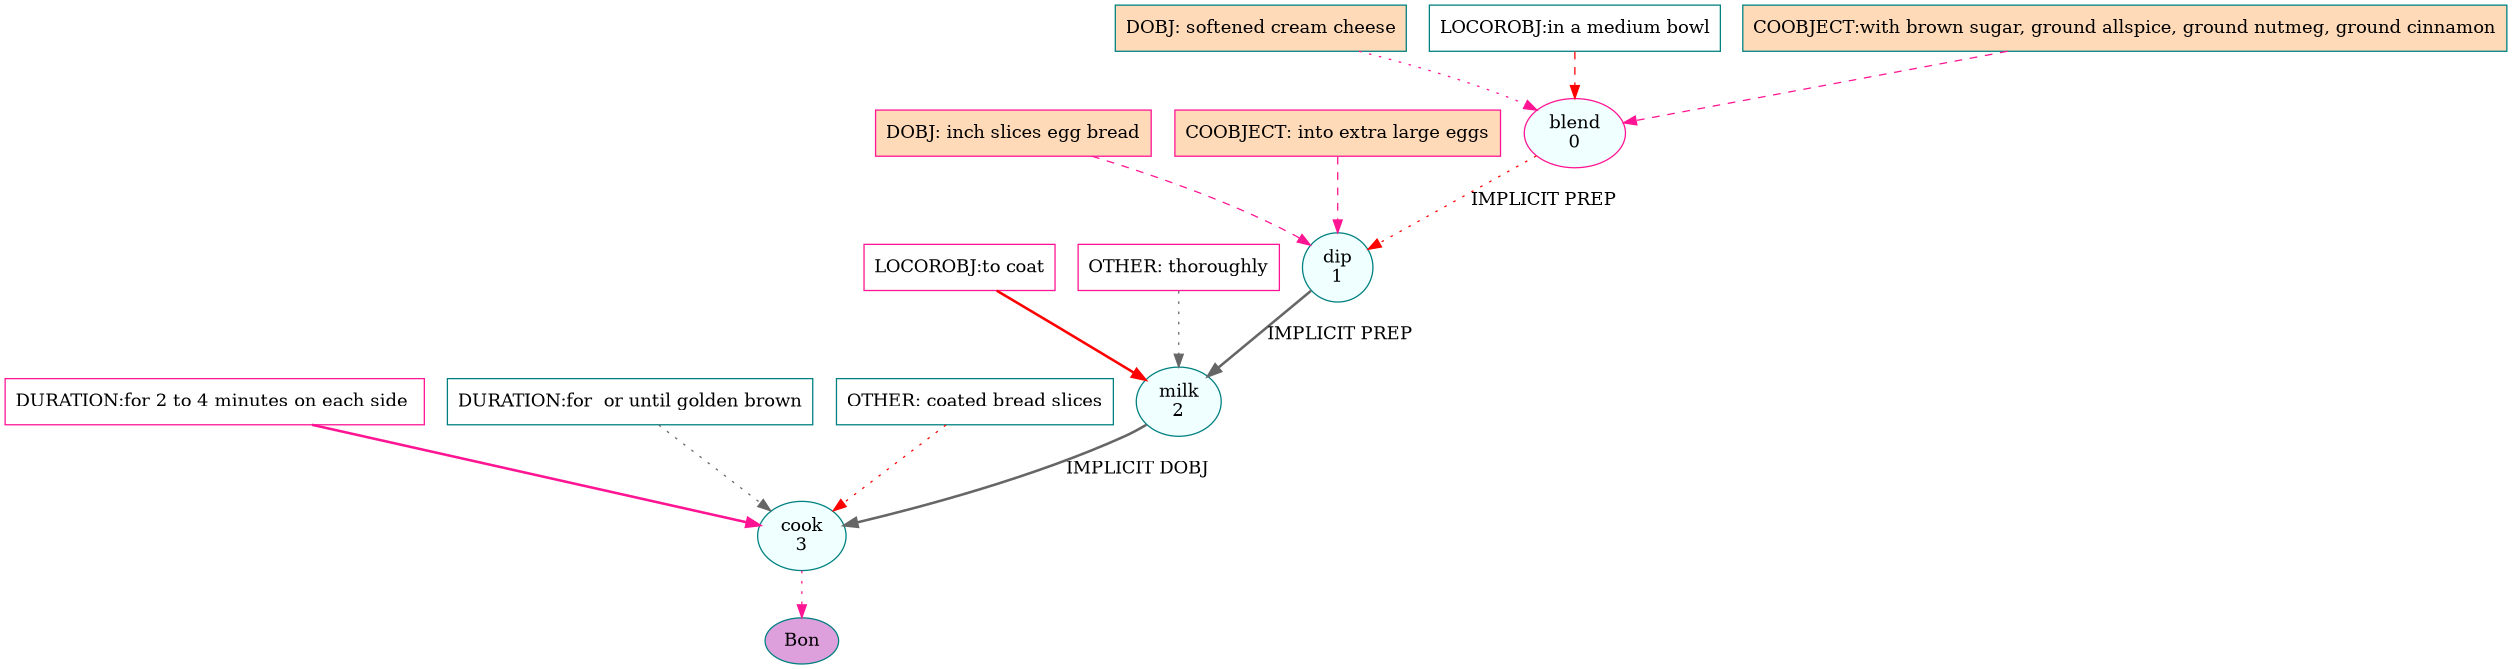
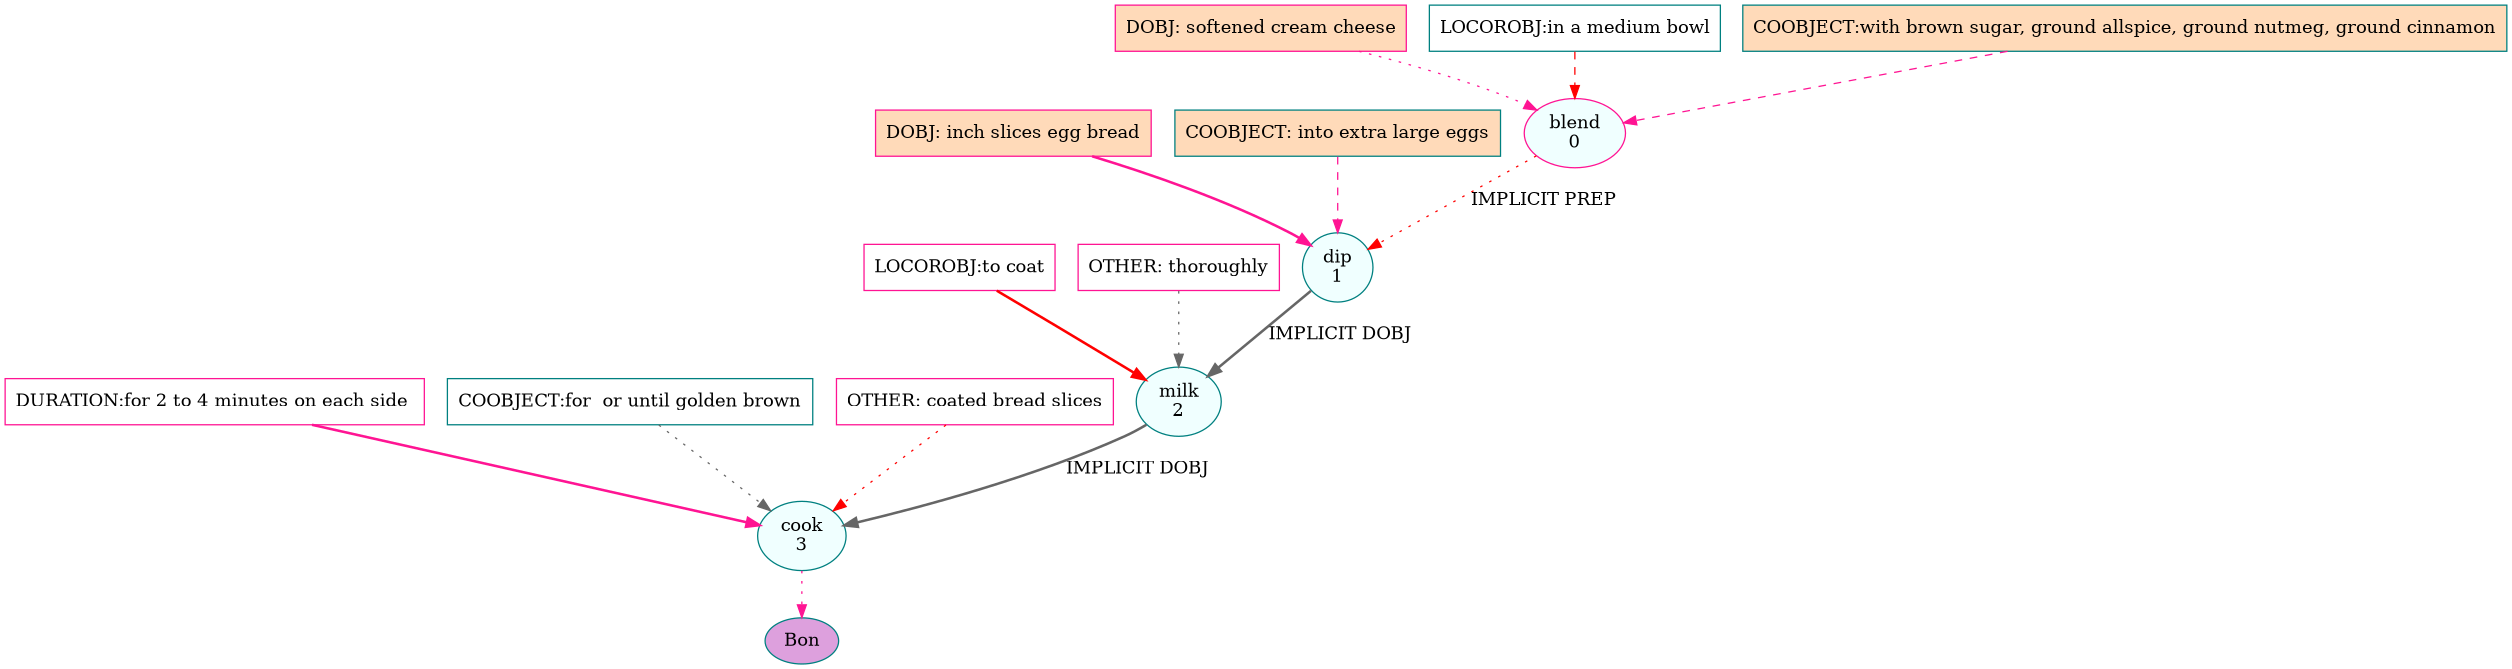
(1261, 28) -> (1261, 28)
(1338, 133) -> (1338, 133)
(1198, 192) -> (1198, 192)
(1340, 335) -> (1340, 335)
(630, 402) -> (630, 402)
(975, 402) -> (975, 402)
